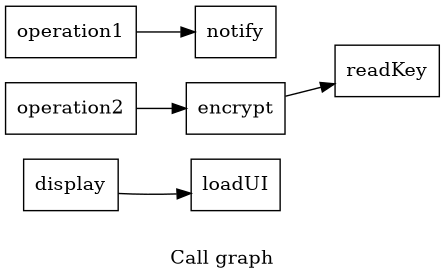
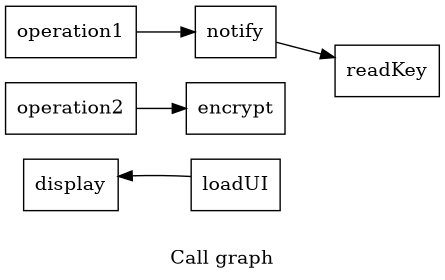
(303, 92) -> (298, 48)
(147, 194) -> (162, 176)
